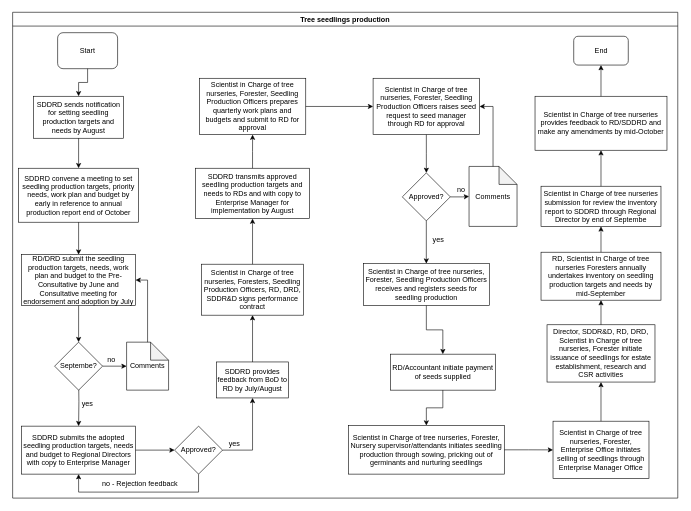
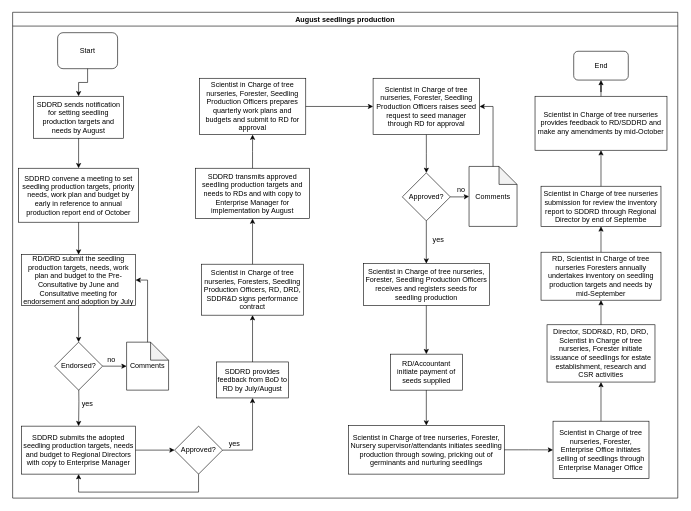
(345, 20) -> (345, 20)
(601, 51) -> (601, 66)
(78, 366) -> (78, 366)
(443, 372) -> (426, 372)
(140, 485) -> none
